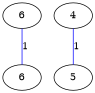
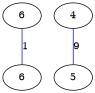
(77, 47) -> (77, 47)
